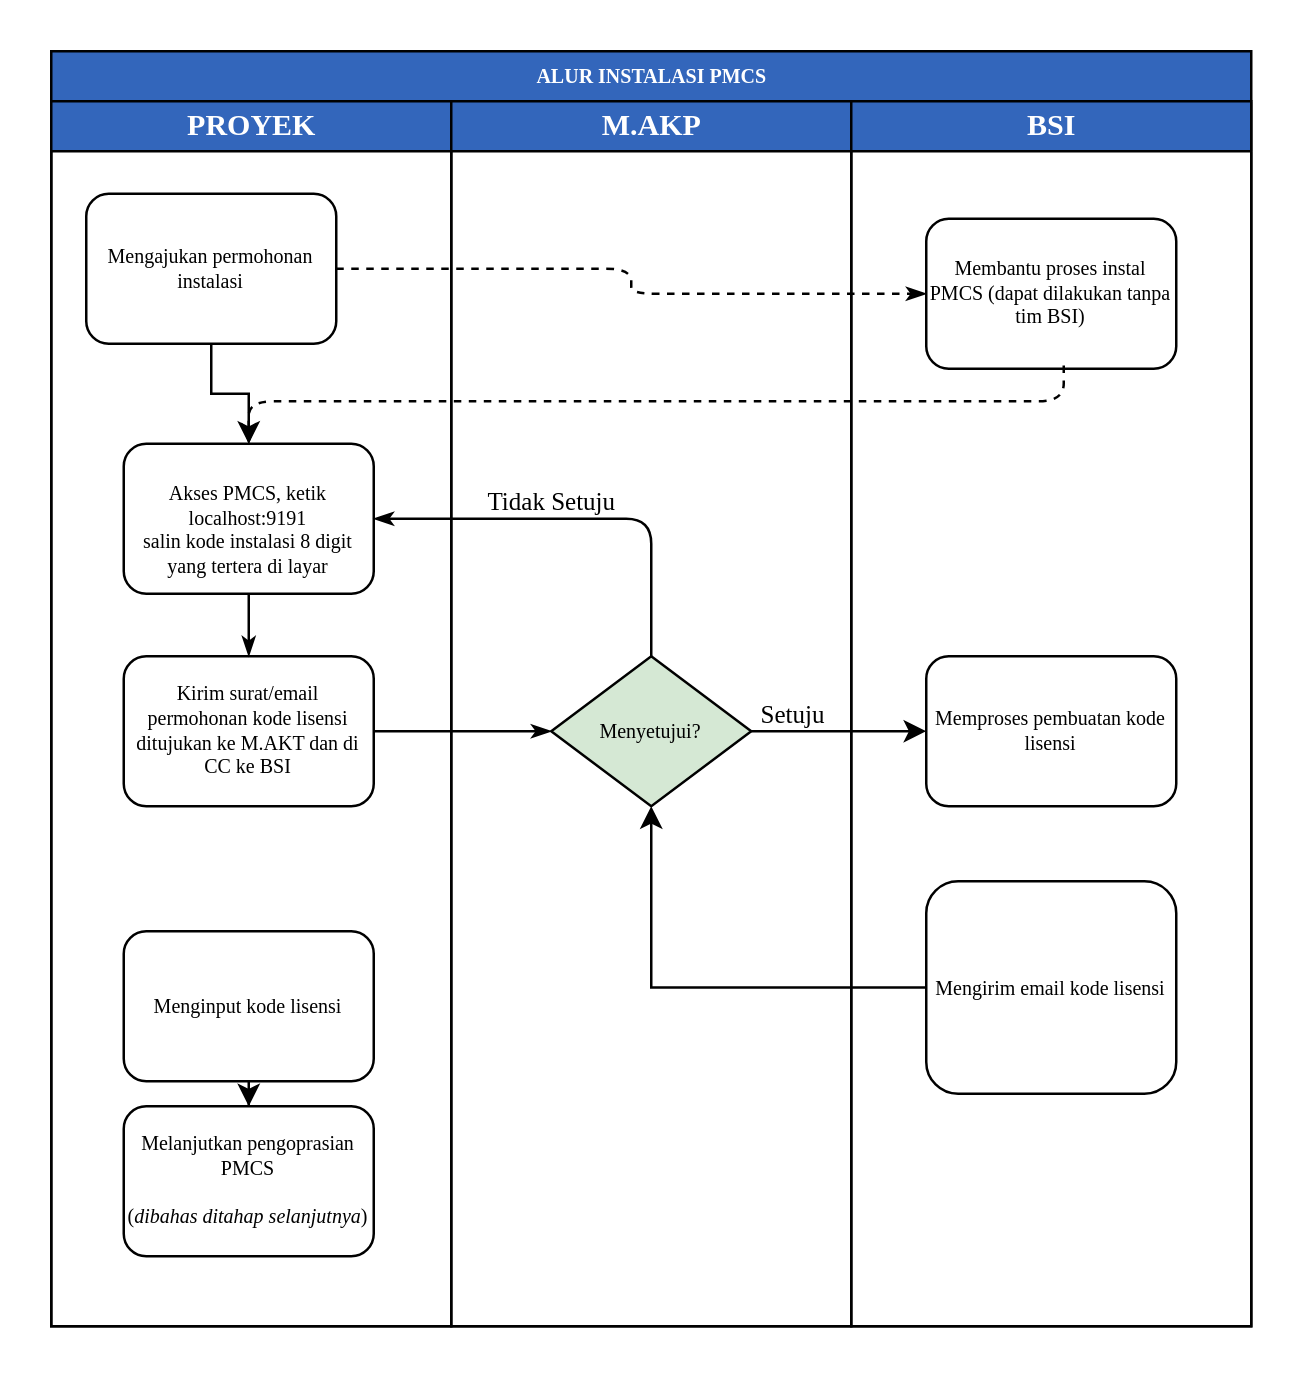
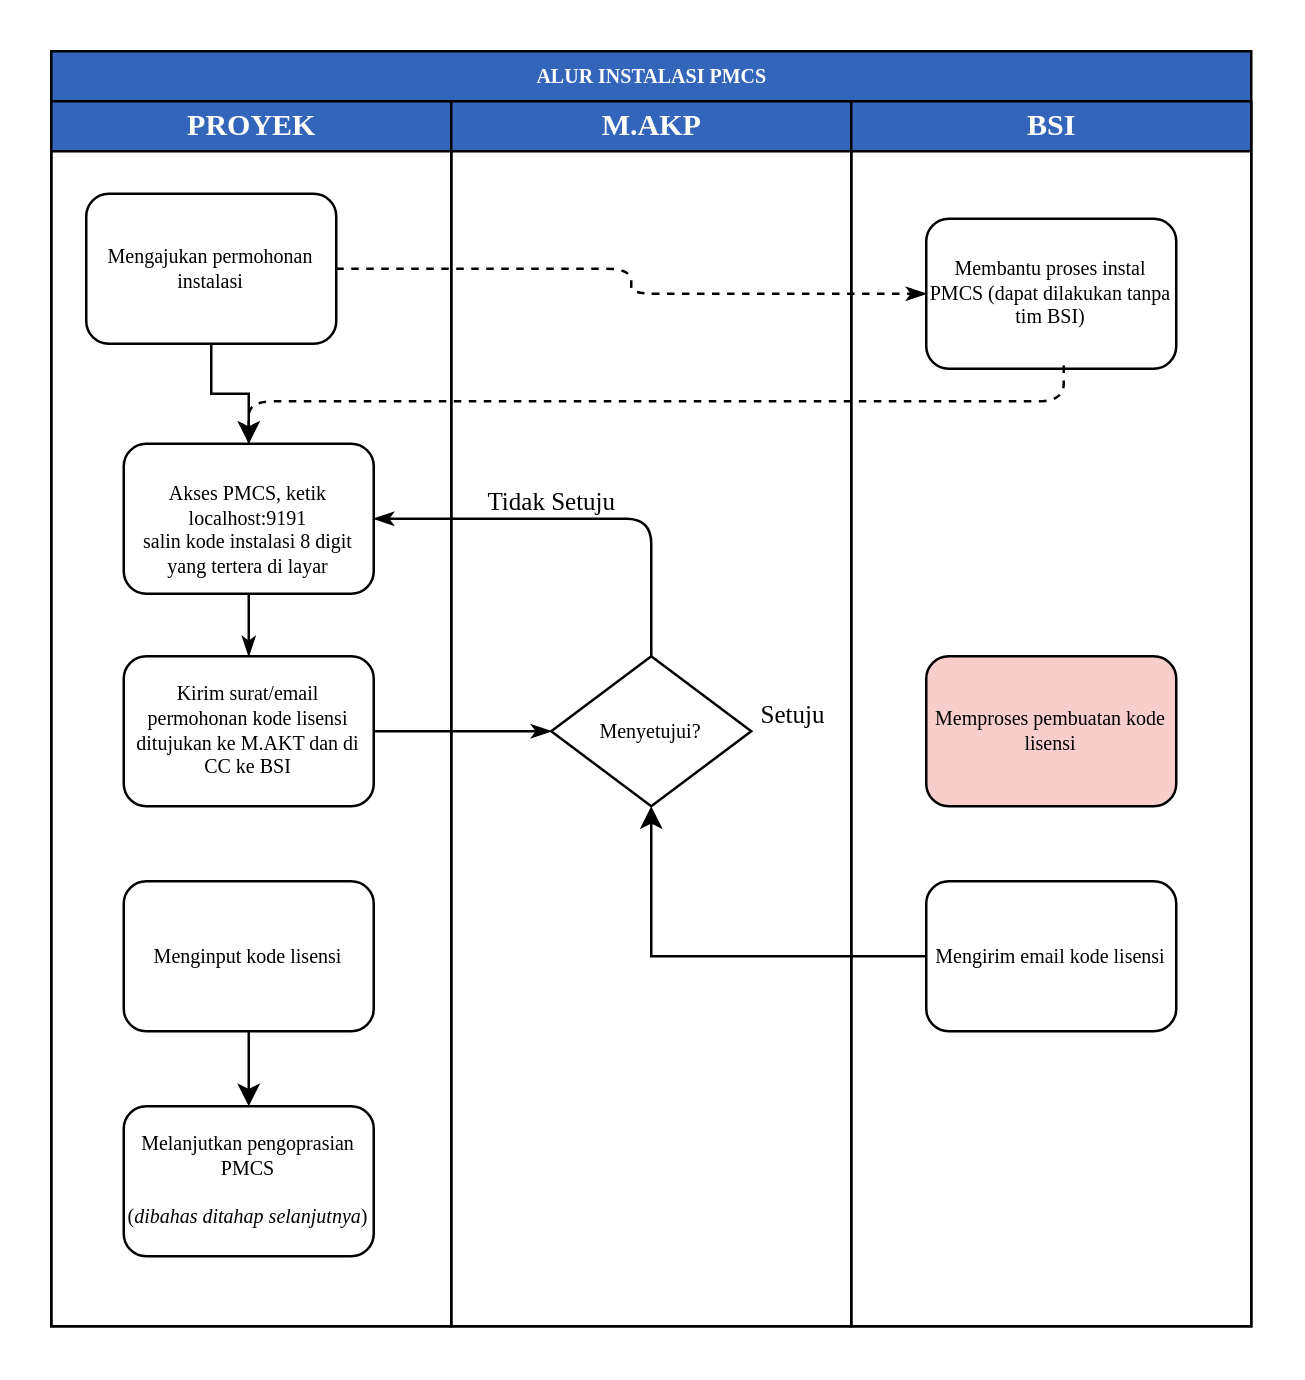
(651, 731) -> (651, 731)
(798, 731) -> none
(1051, 731) -> (1051, 731)
(1051, 988) -> (1051, 956)
(249, 1006) -> (249, 956)
